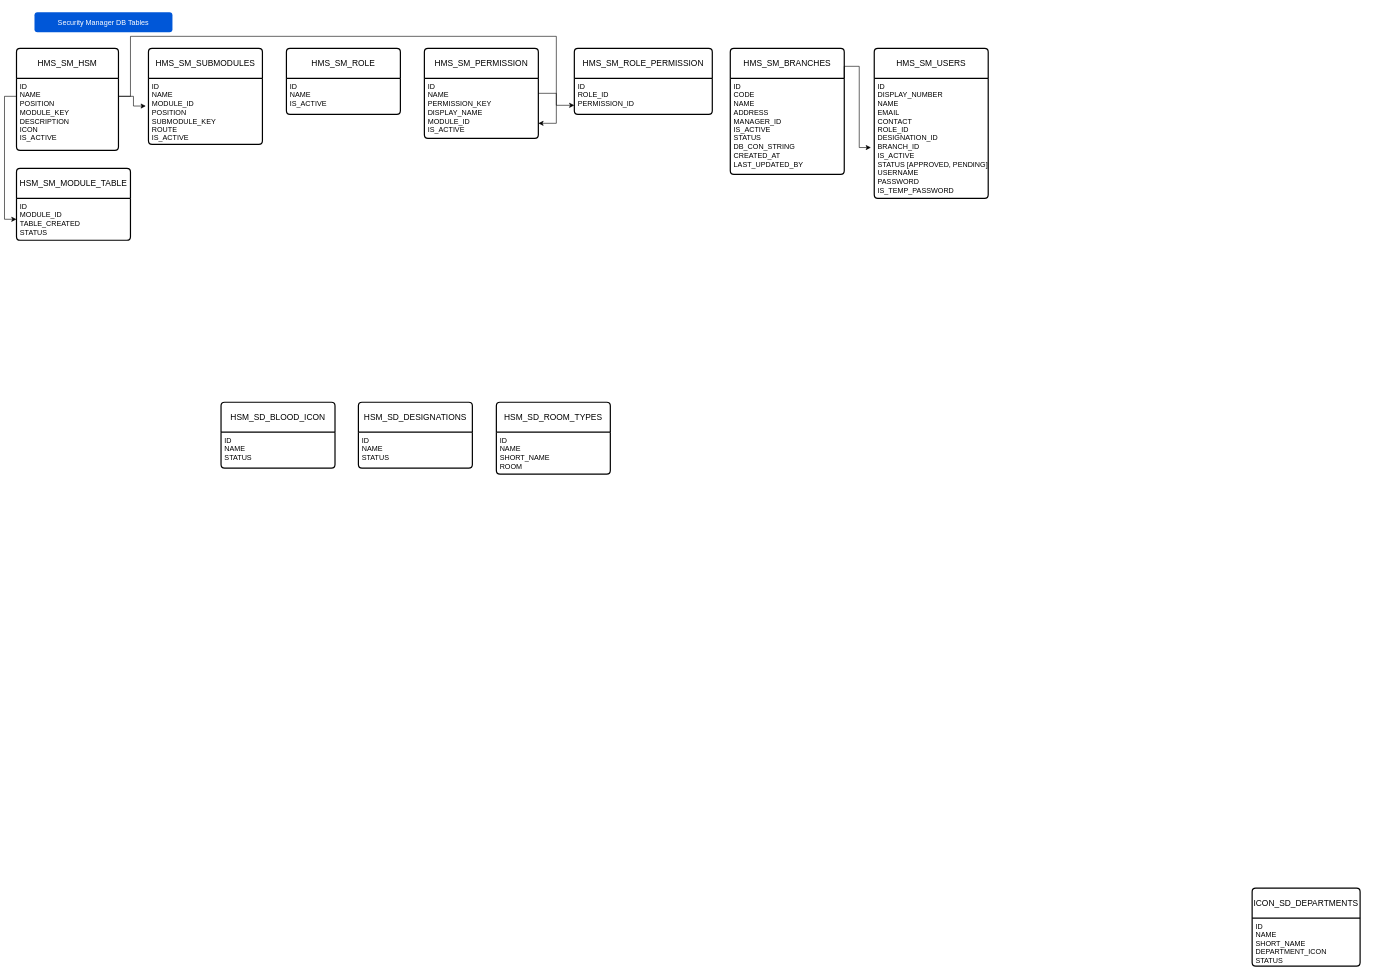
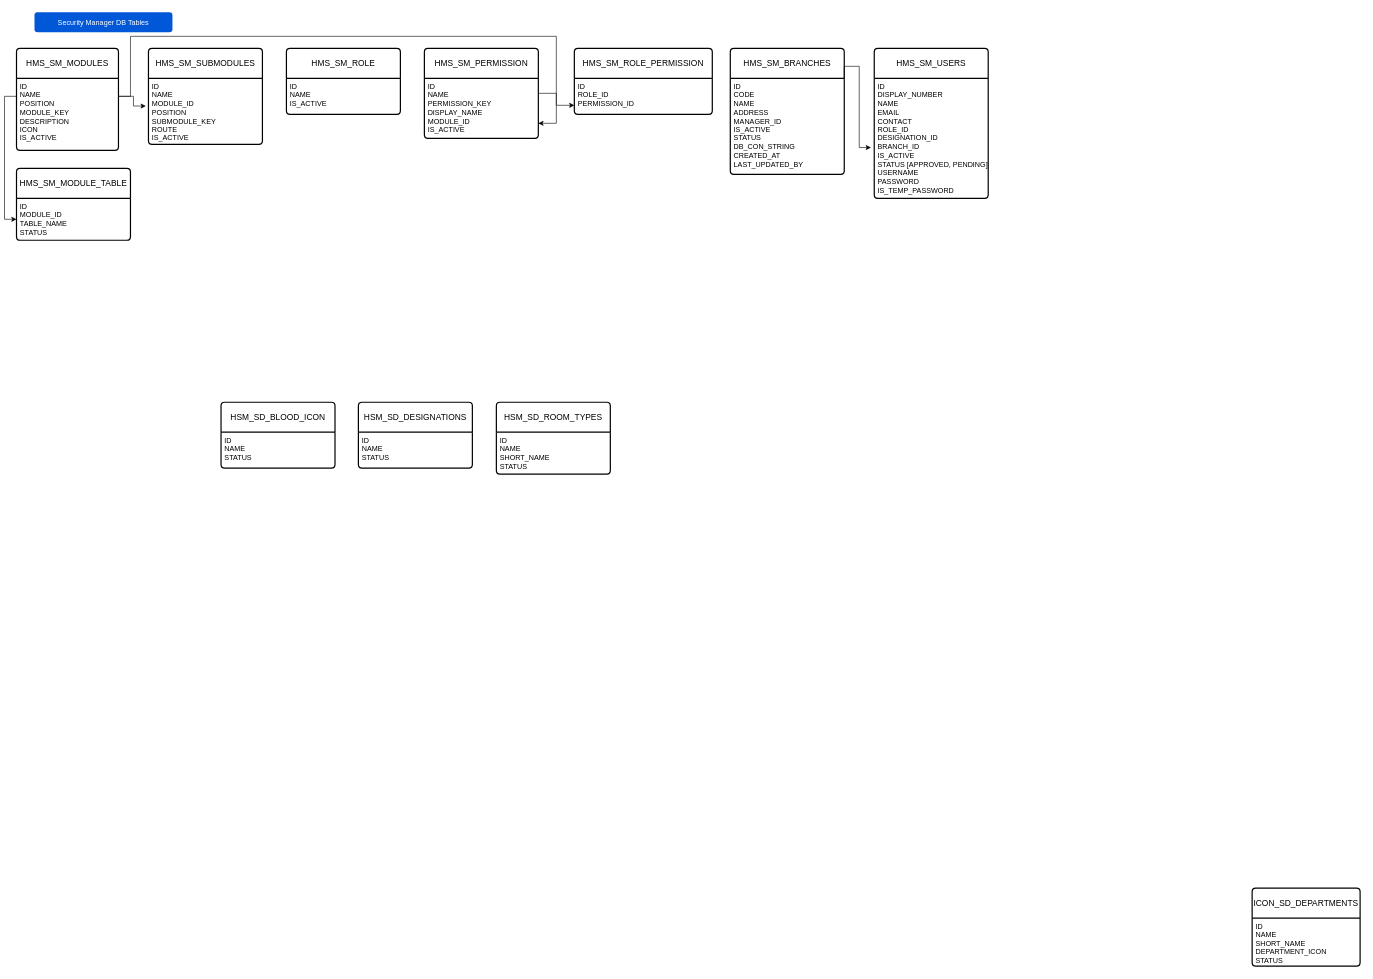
(68, 63) -> (68, 63)
(74, 183) -> (74, 183)
(46, 220) -> (40, 220)
(520, 454) -> (520, 454)
